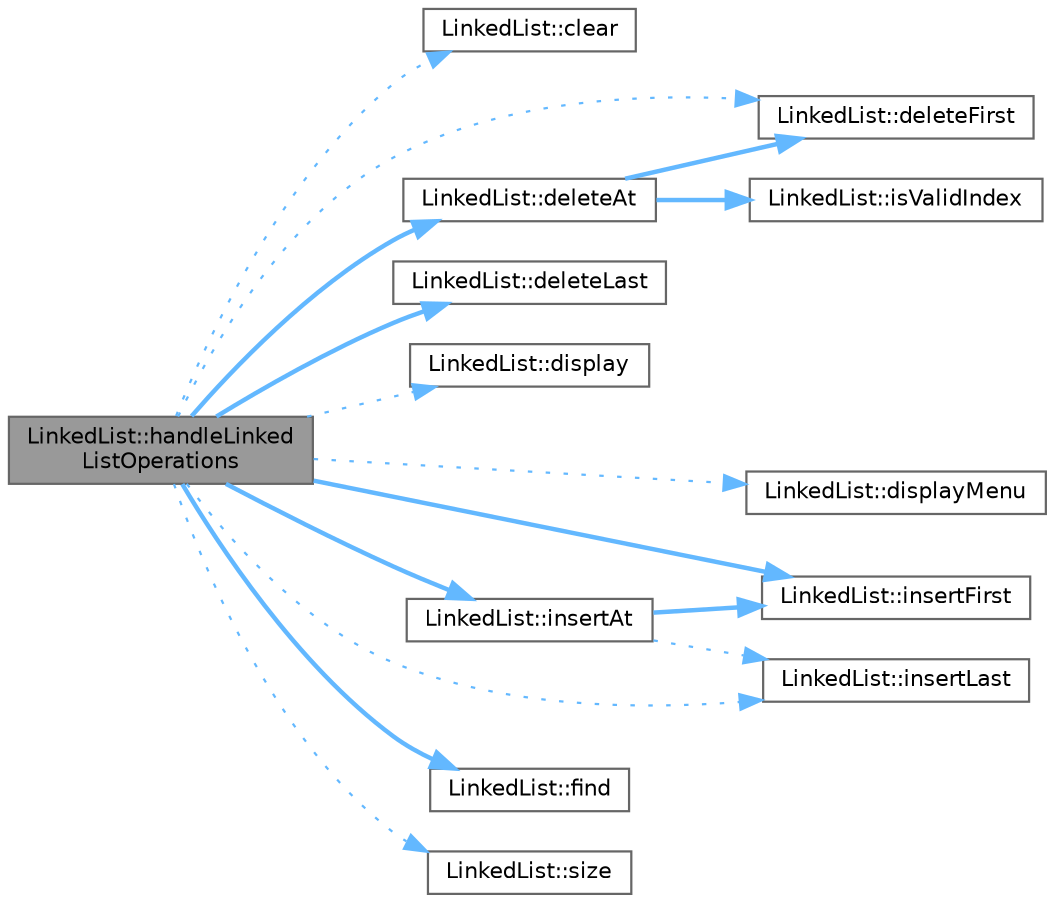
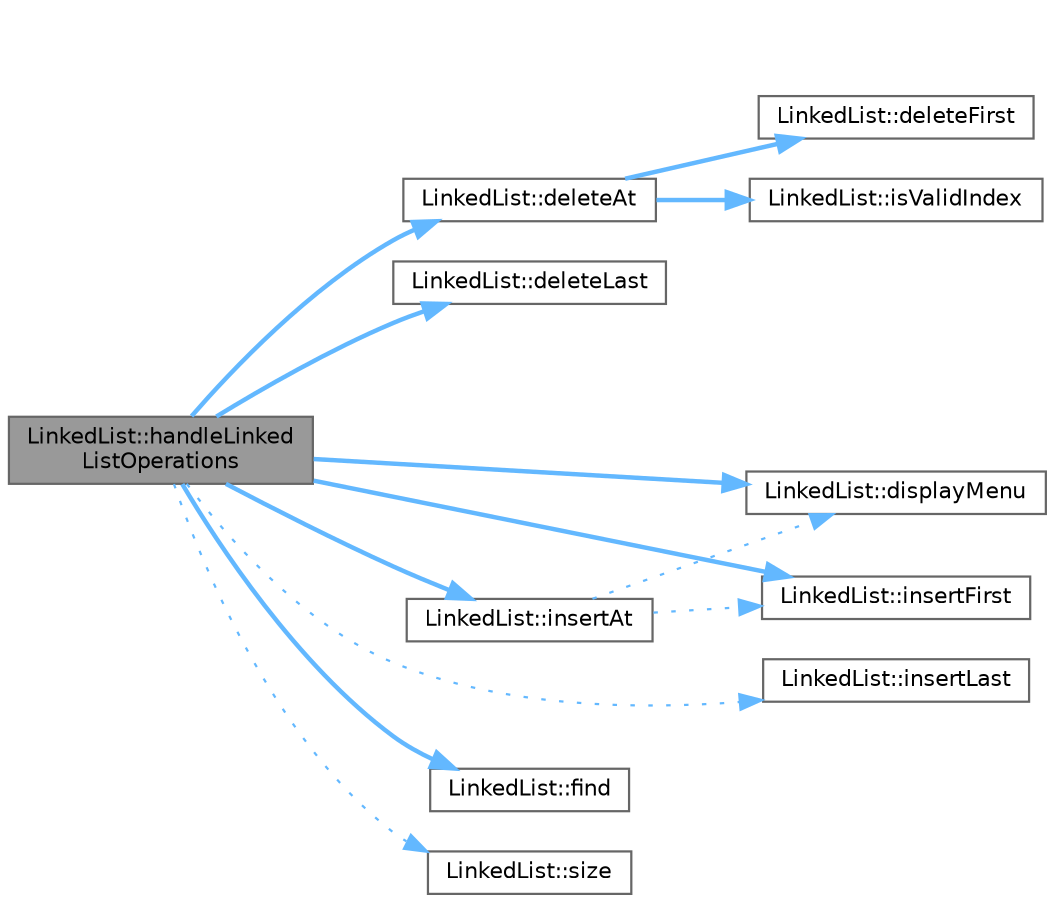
(530, 30) -> none
(397, 156) -> none
(530, 365) -> none
(519, 471) -> (519, 471)
(696, 610) -> (696, 610)
(699, 648) -> (675, 570)
